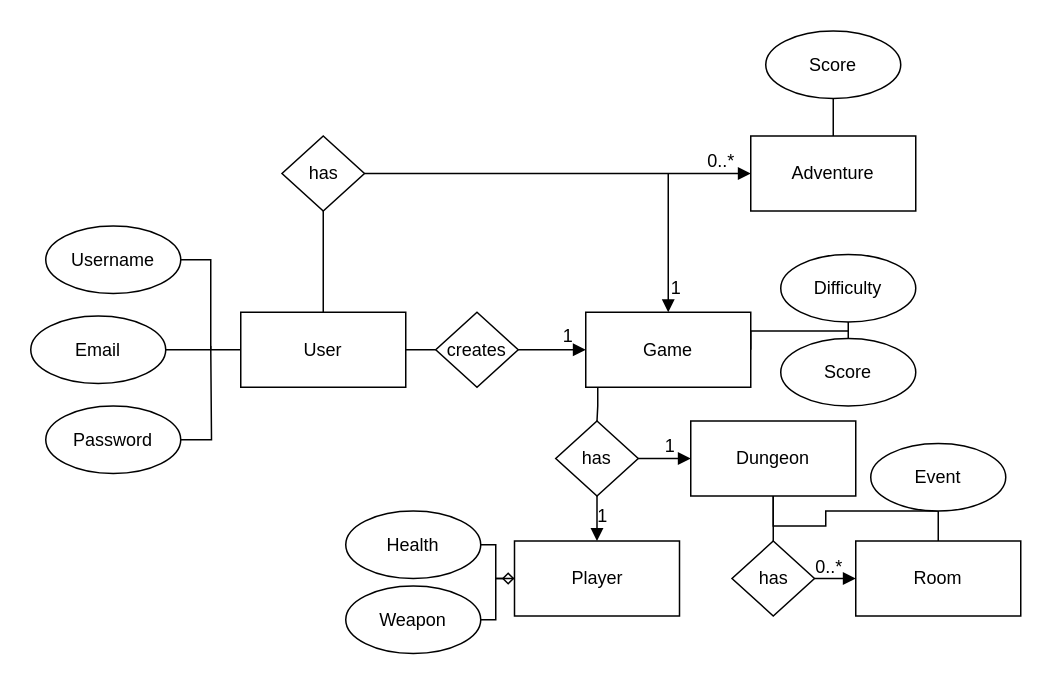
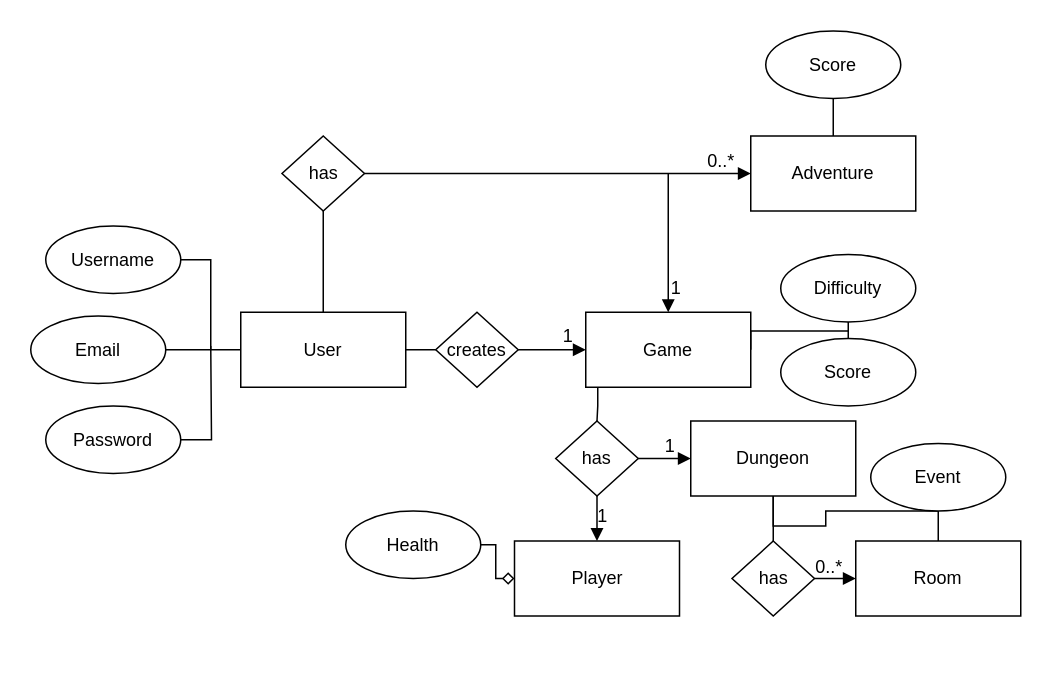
(496, 608) -> none
(413, 620) -> none
